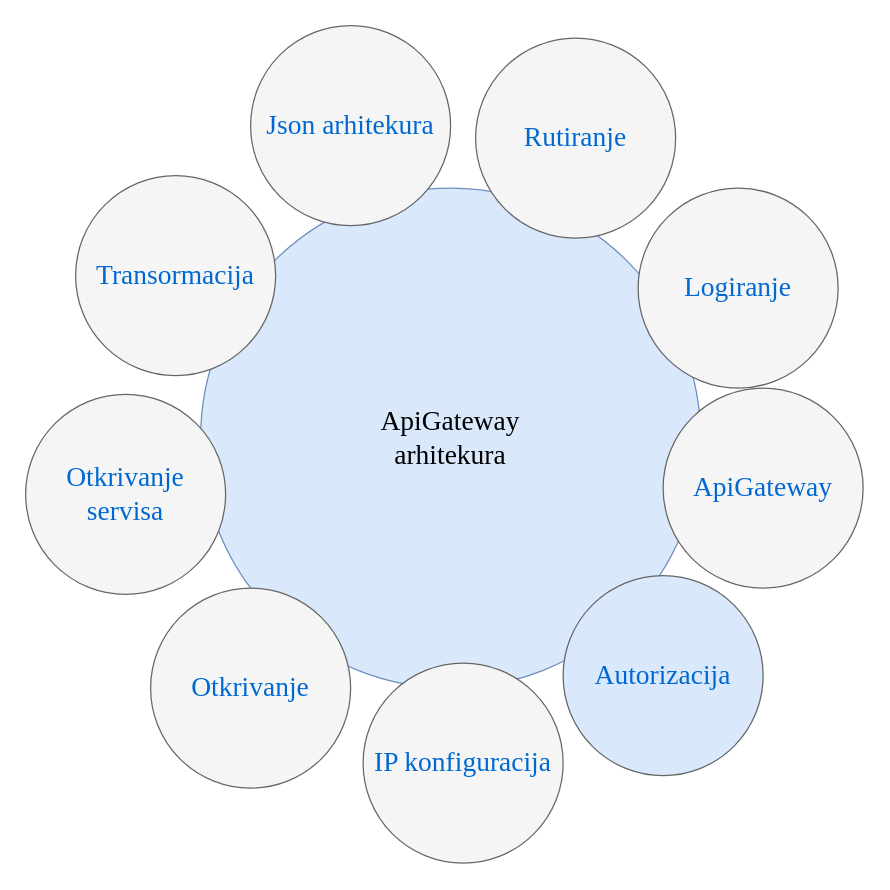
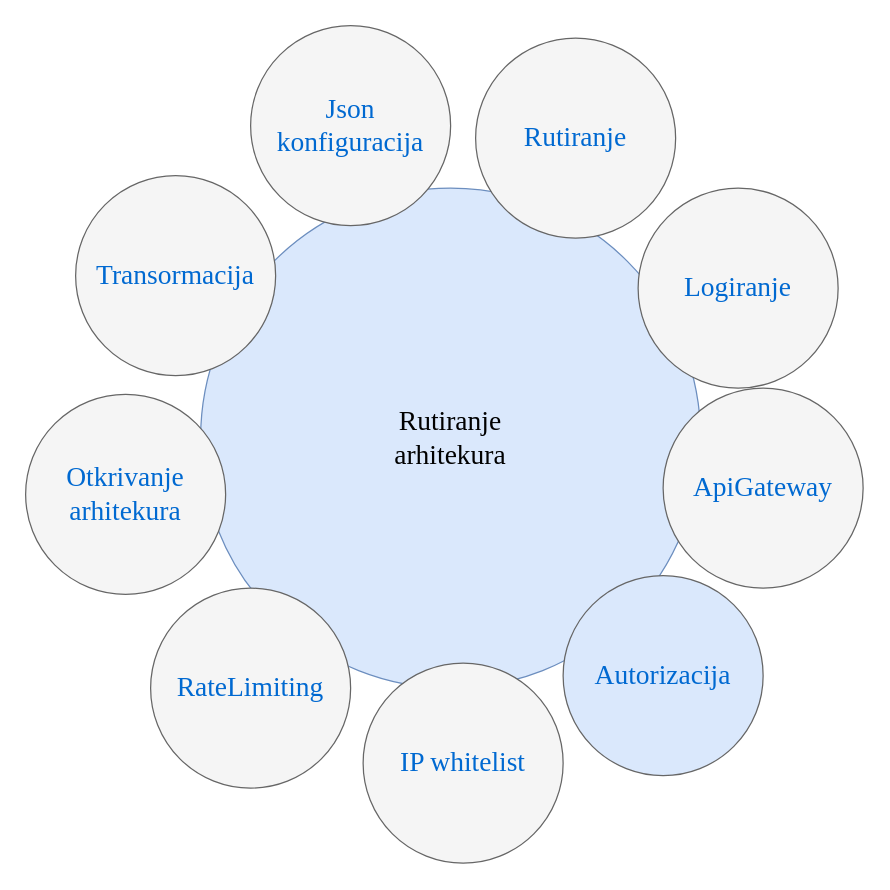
(351, 126) -> (351, 126)
(451, 438) -> (451, 438)
(126, 494) -> (126, 494)
(251, 688) -> (251, 688)
(463, 763) -> (463, 763)
